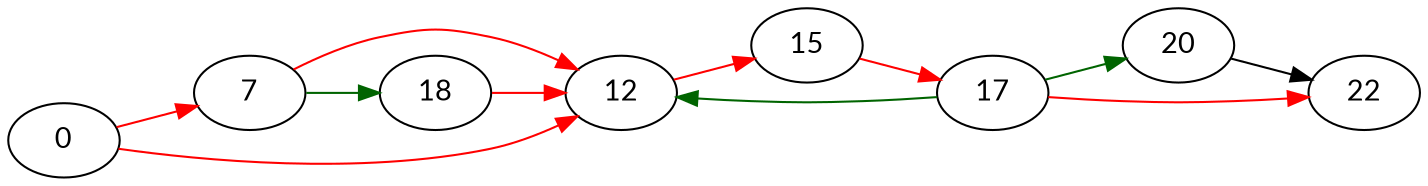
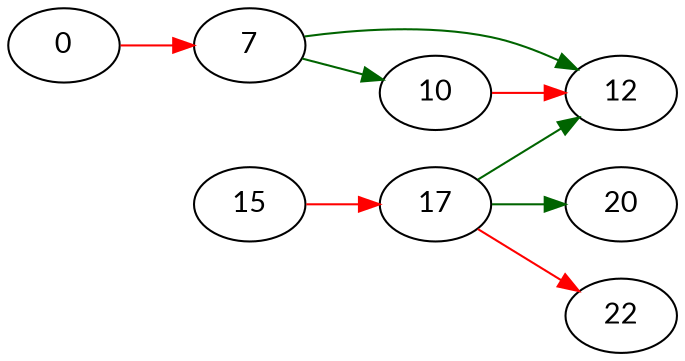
(425, 30) -> (434, 30)
(1261, 67) -> none
(704, 72) -> none
(435, 93) -> (435, 93)
(341, 164) -> none
